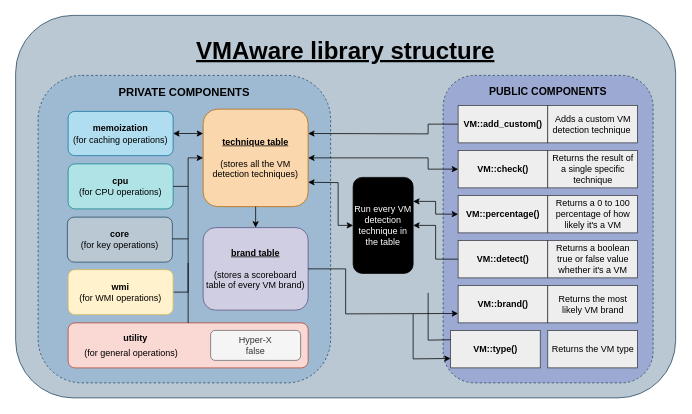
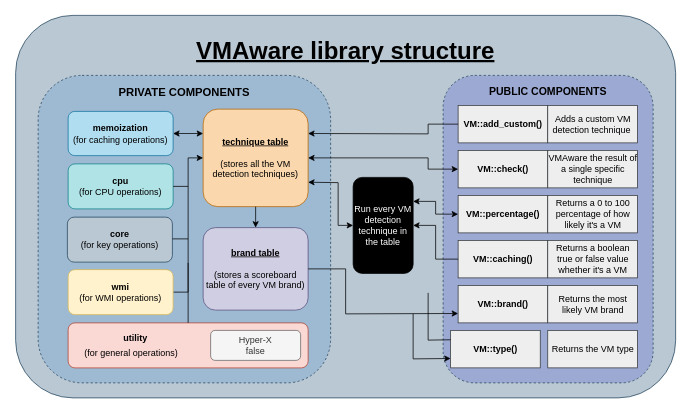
(593, 169) -> (593, 169)
(503, 259) -> (503, 259)
